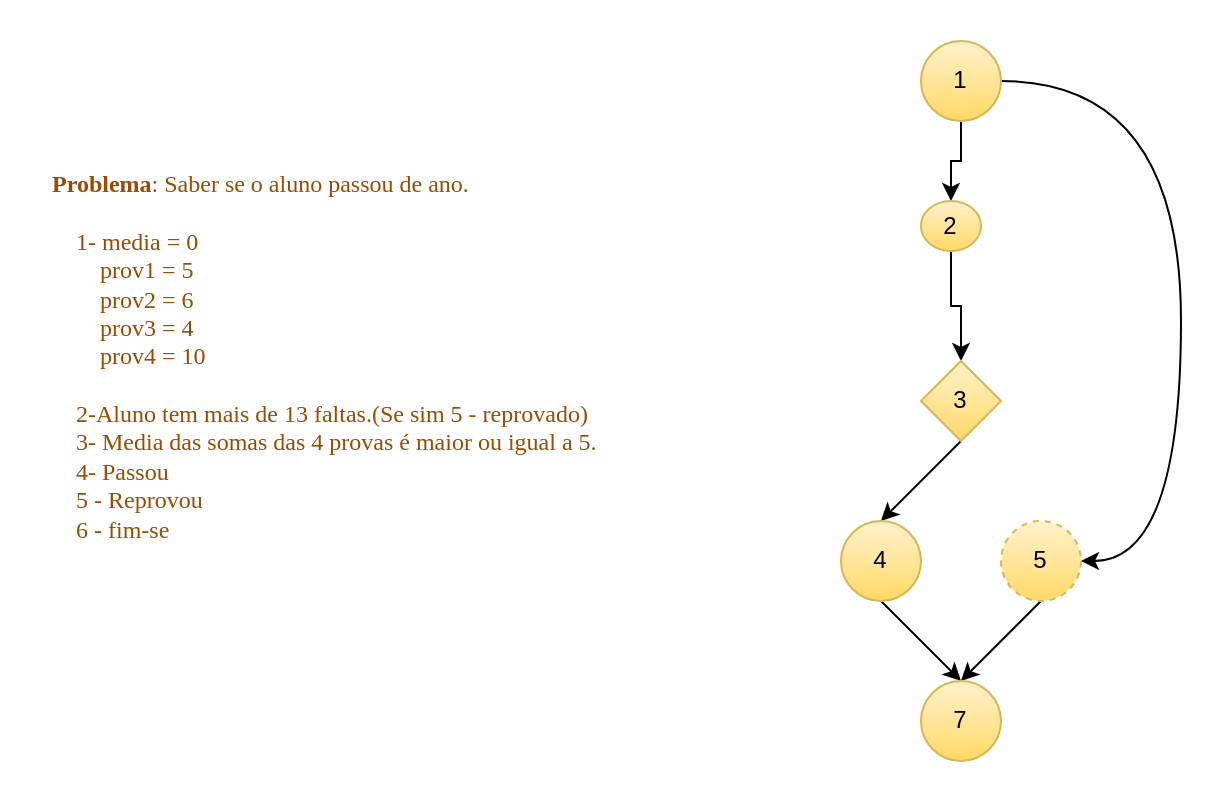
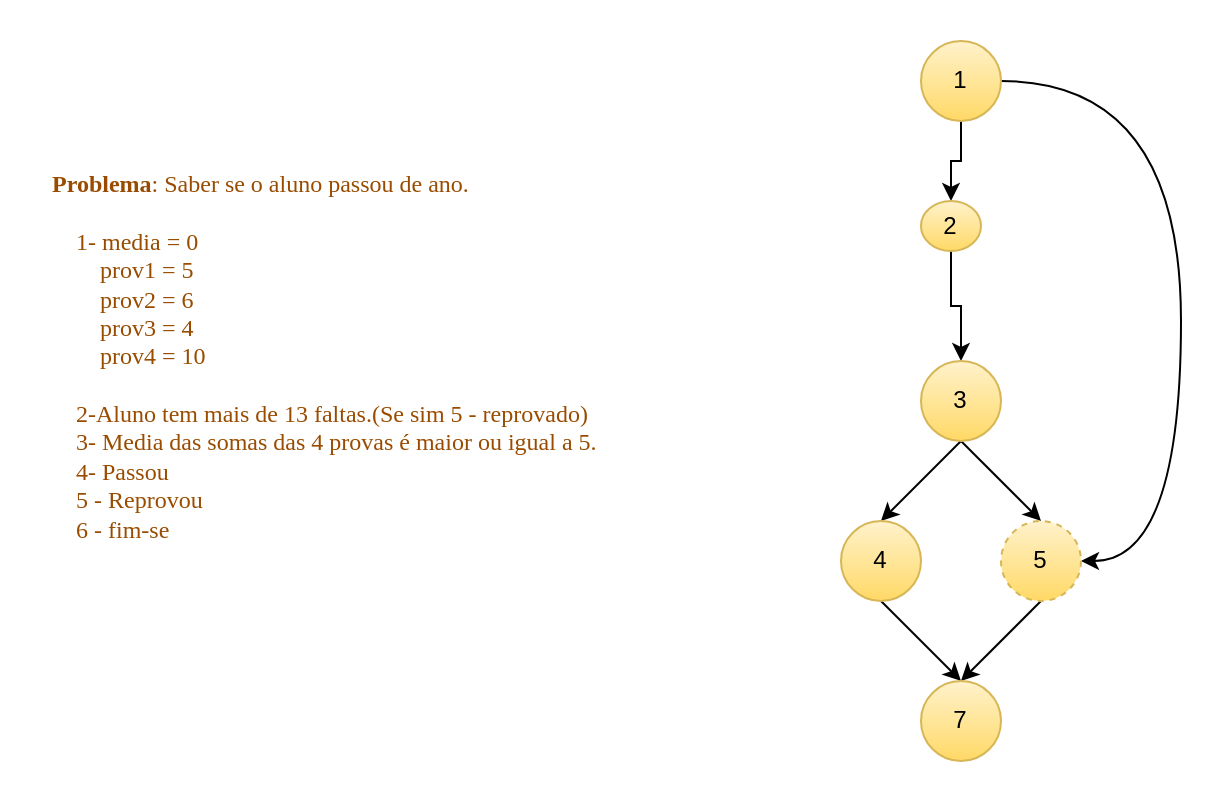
(961, 401) -> (961, 401)
none -> (997, 477)
